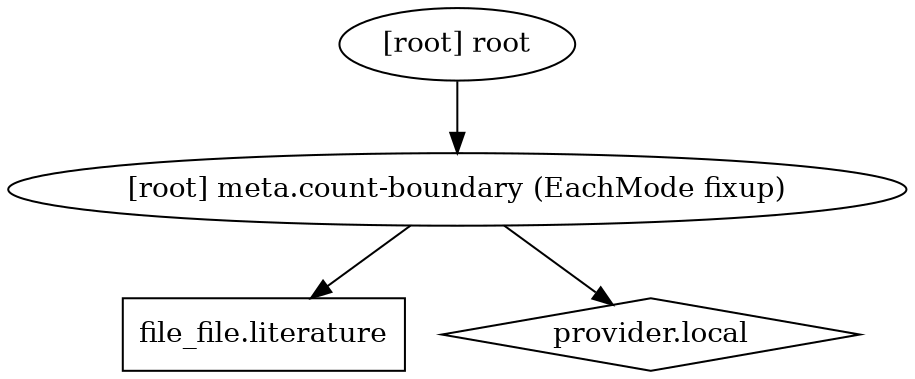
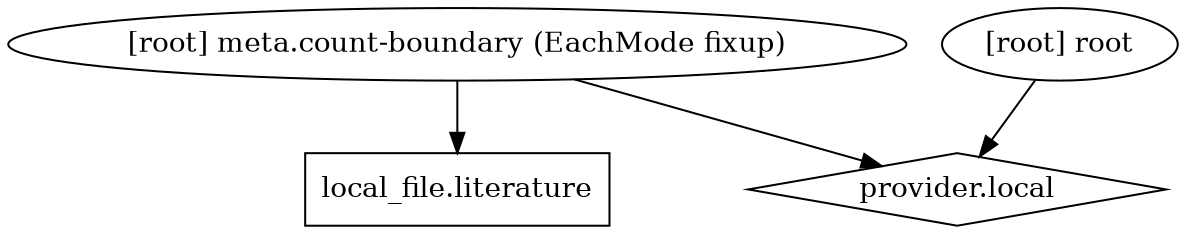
(457, 107) -> (1013, 110)
(264, 335) -> (457, 189)
